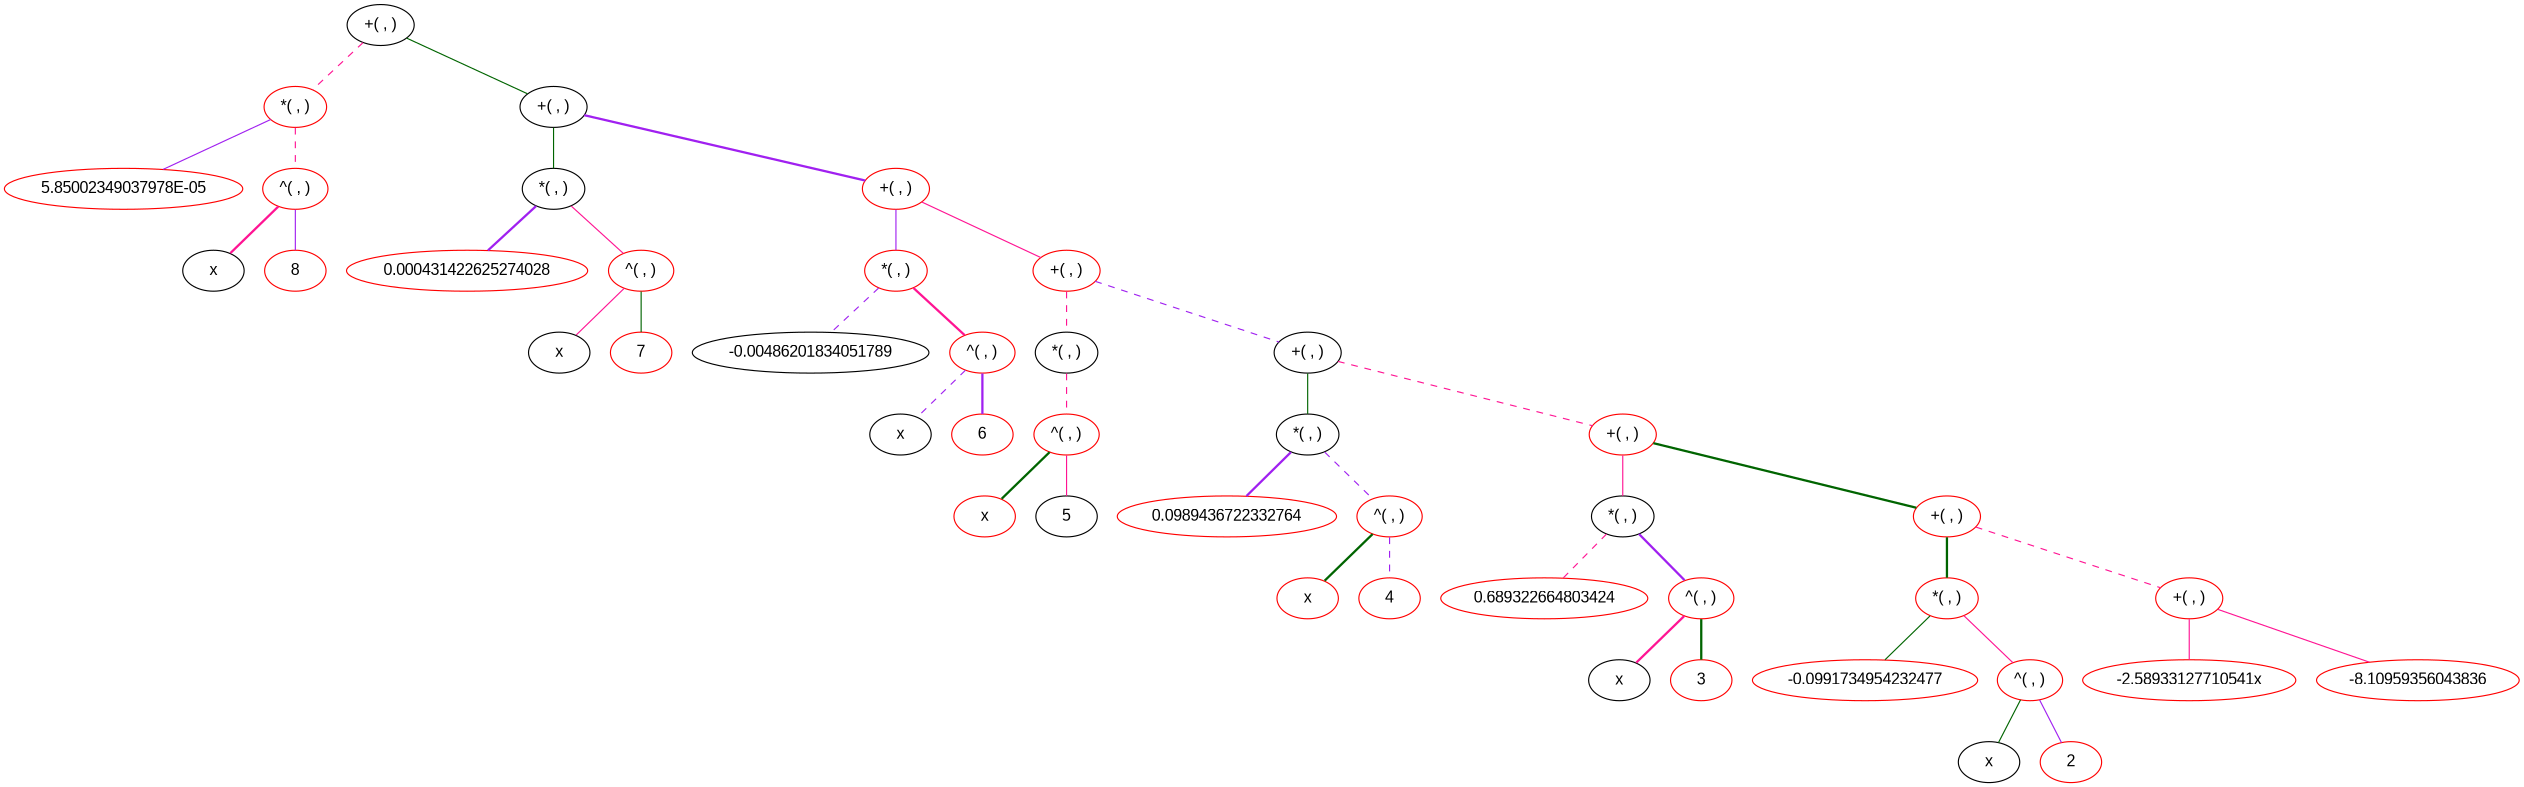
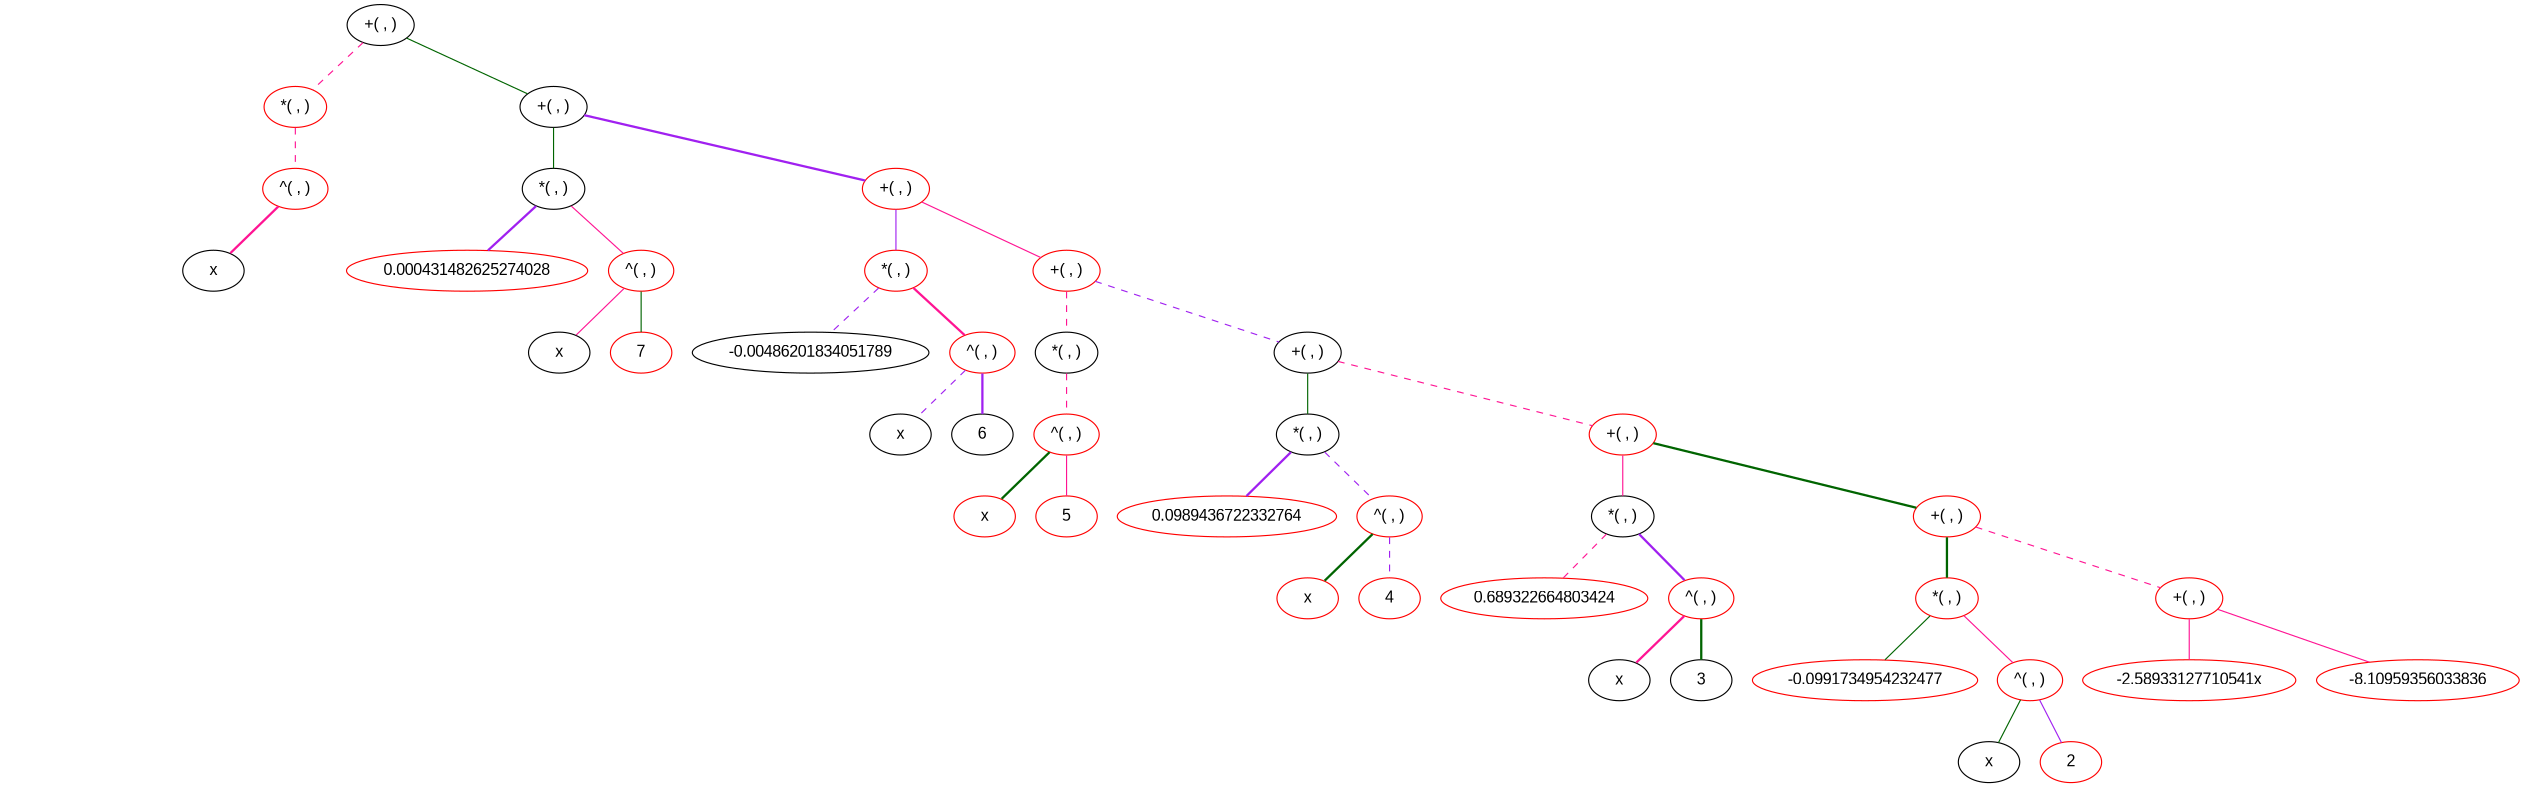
(124, 189) -> none
(295, 271) -> none
(467, 271) -> (467, 271)
(982, 435) -> (982, 435)
(1067, 516) -> (1067, 516)
(1701, 680) -> (1701, 680)
(2418, 680) -> (2418, 680)
